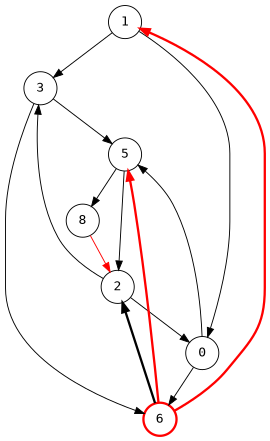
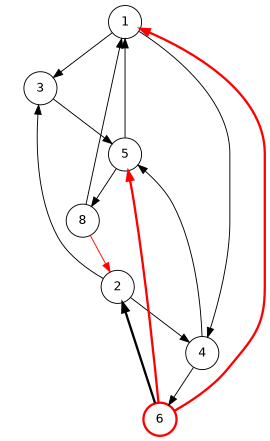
none -> (103, 126)
(122, 216) -> (125, 93)
(6, 288) -> none
(202, 353) -> (202, 353)
